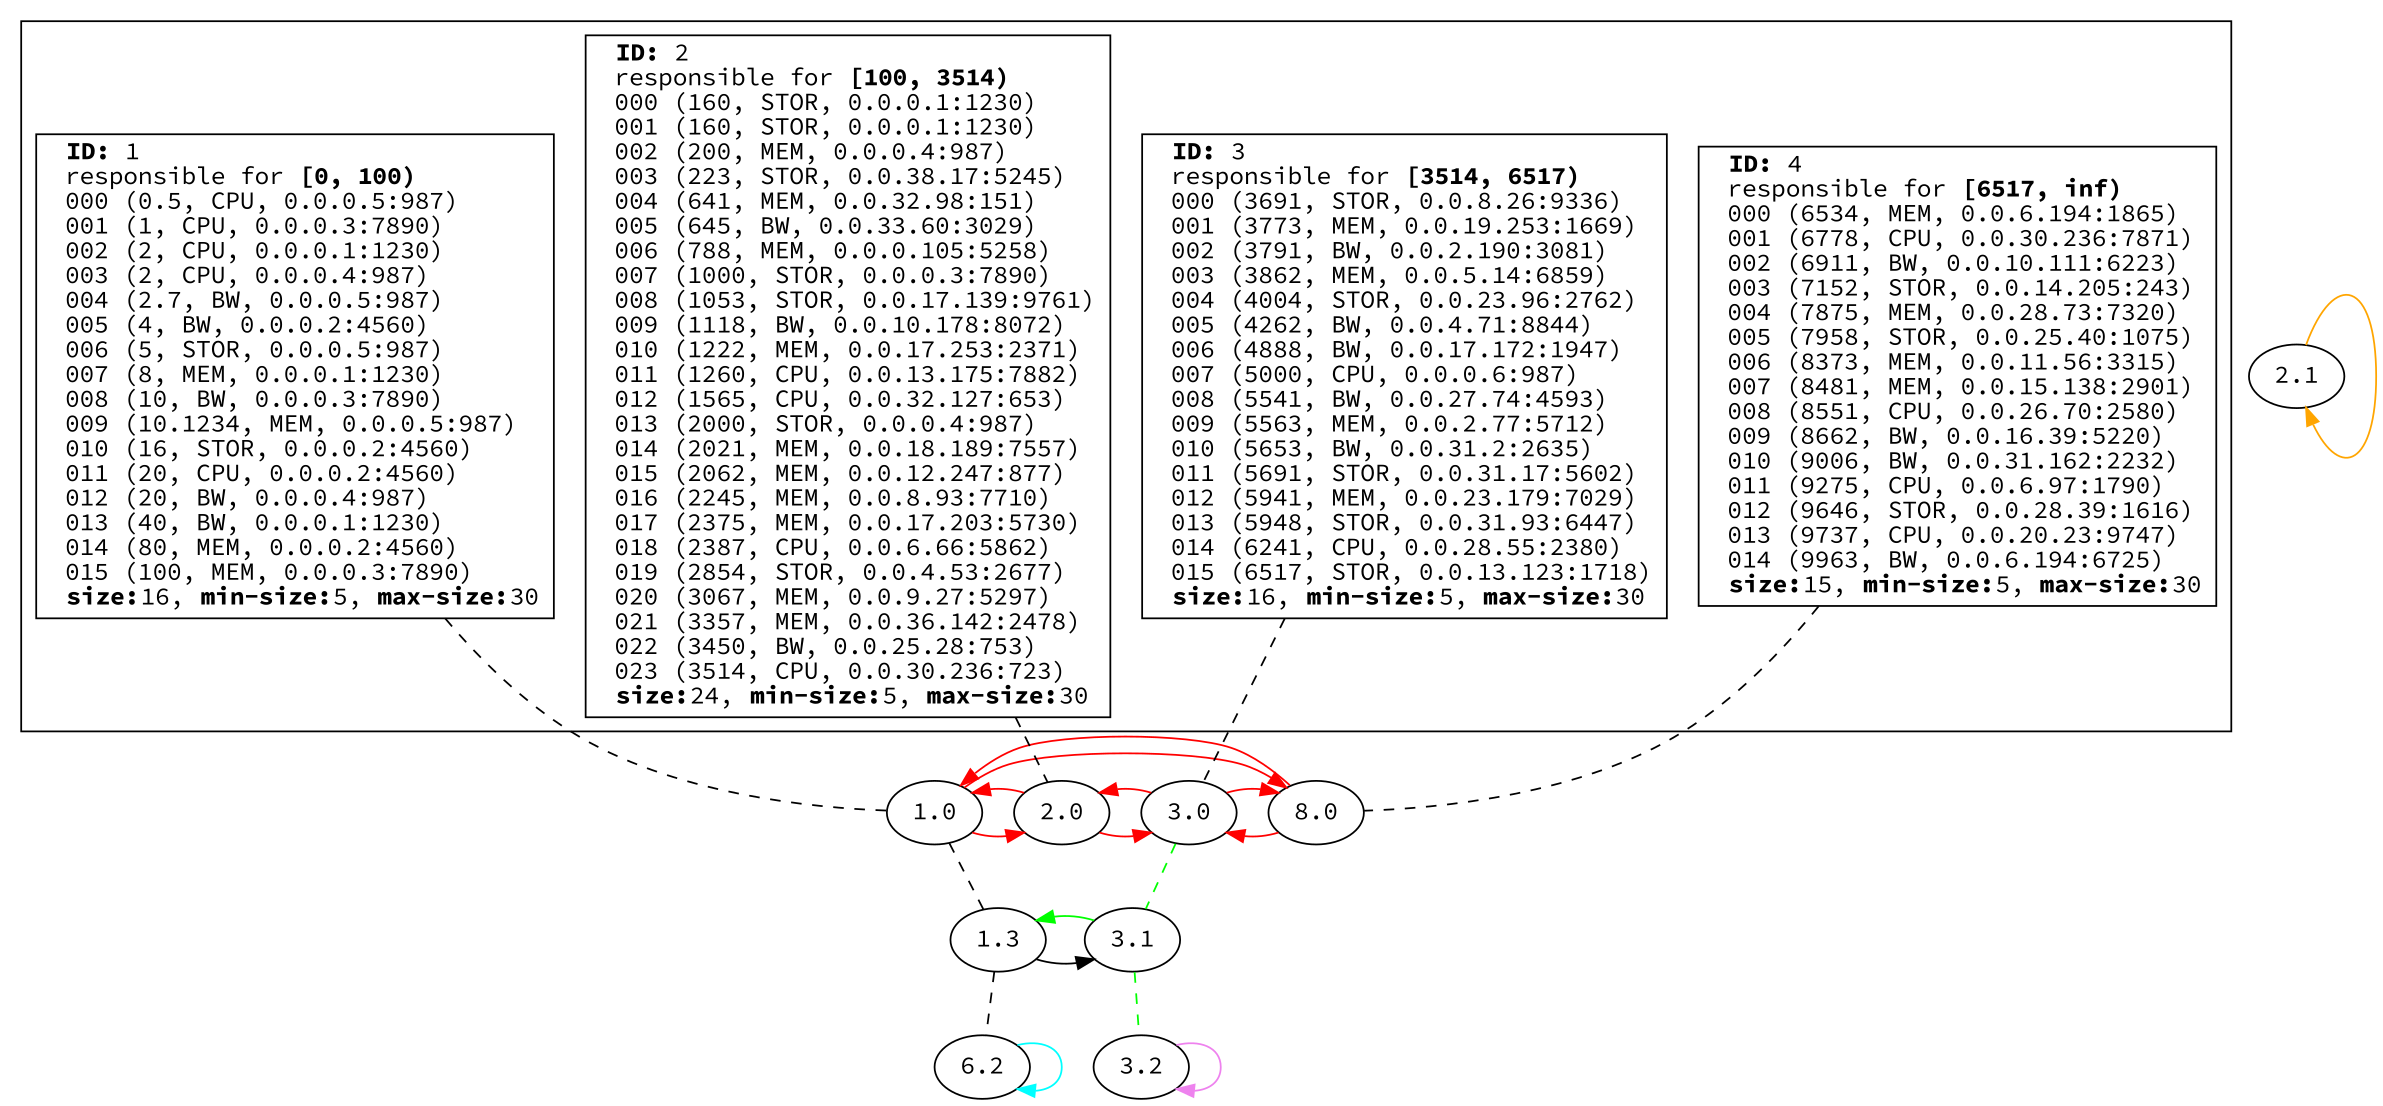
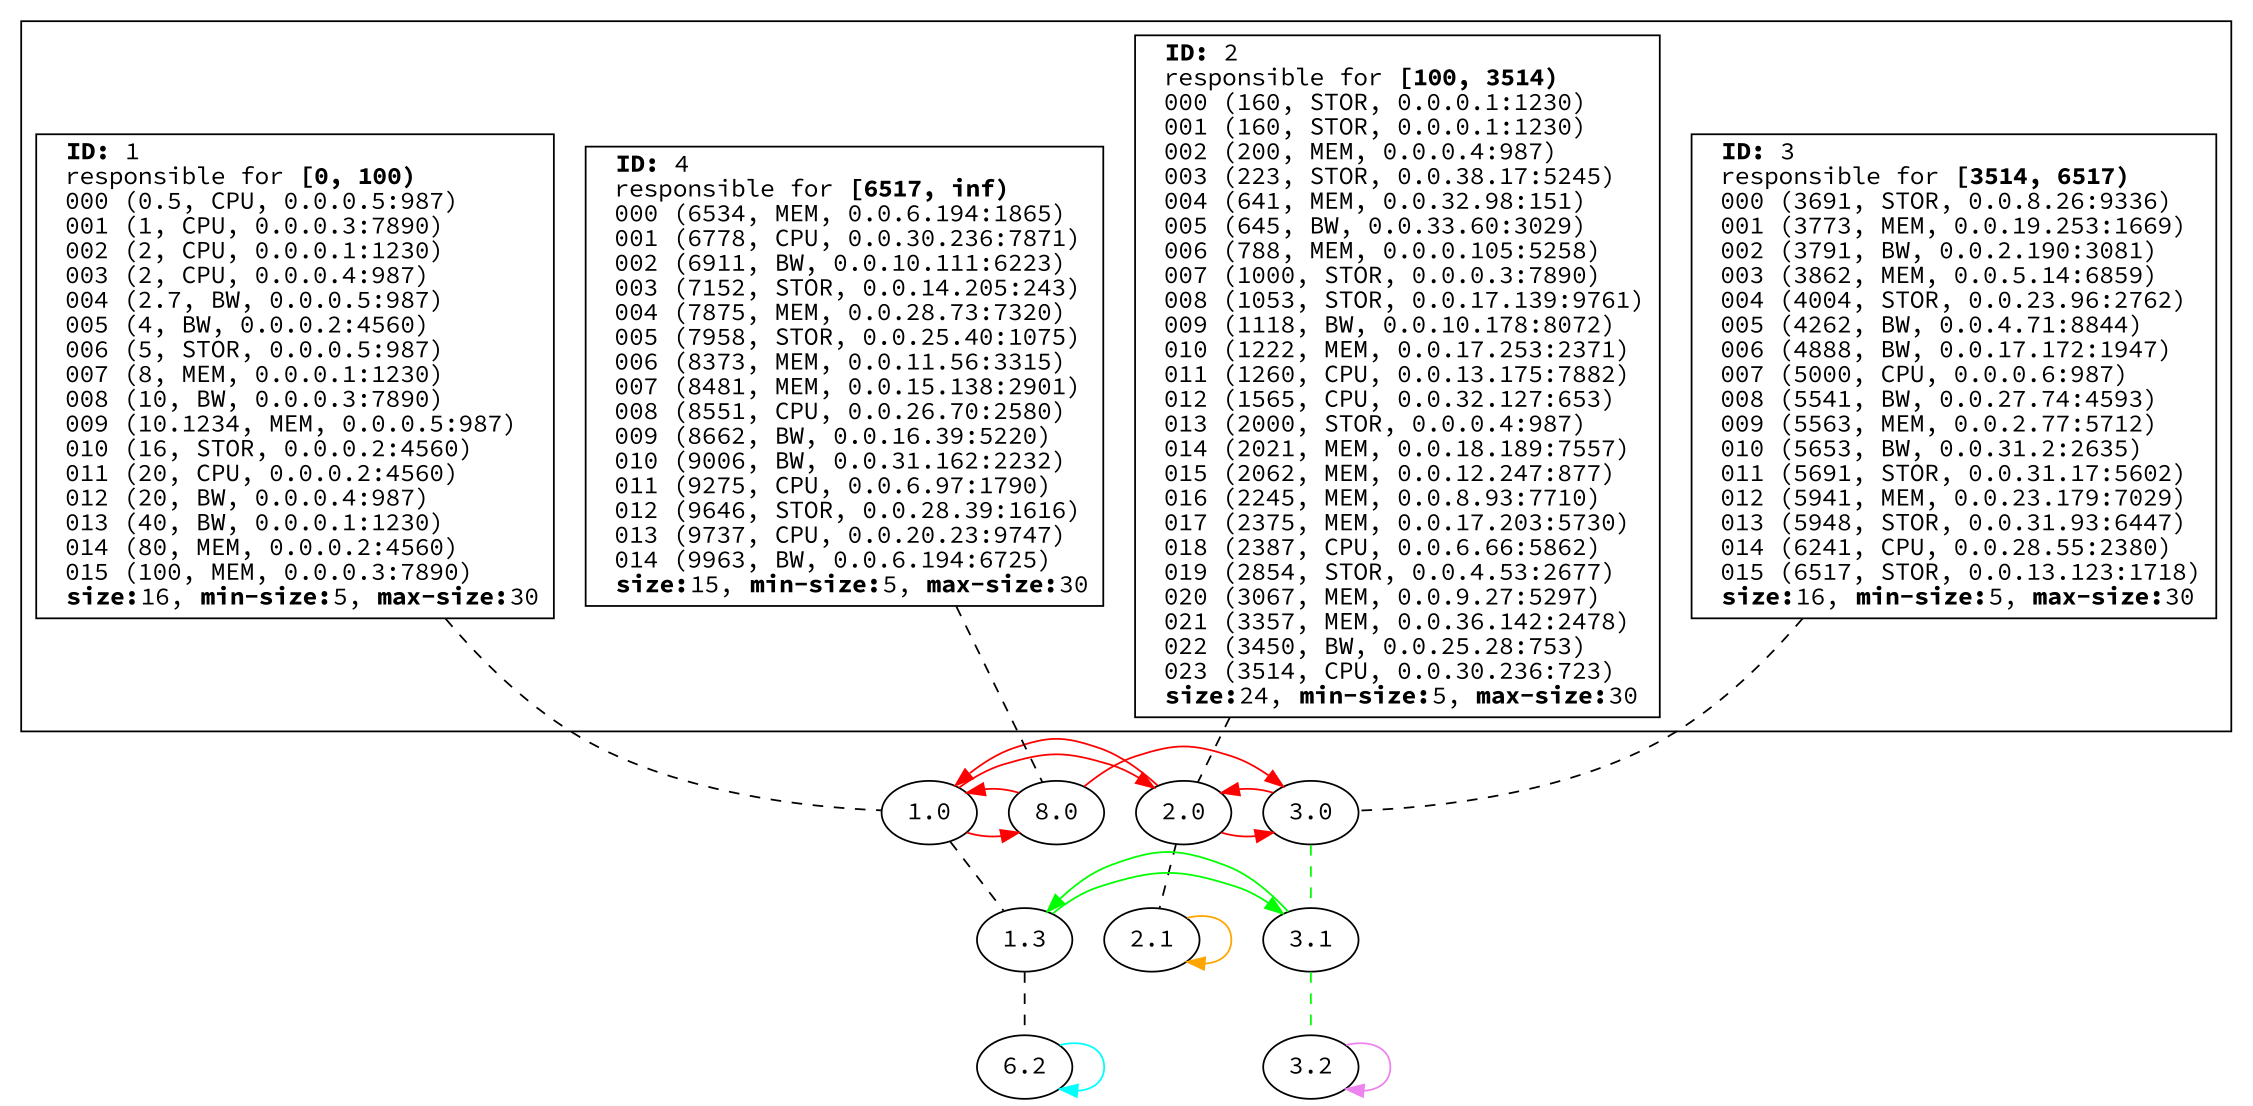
(1244, 789) -> none
none -> (1166, 884)
(1056, 963) -> (1153, 874)
